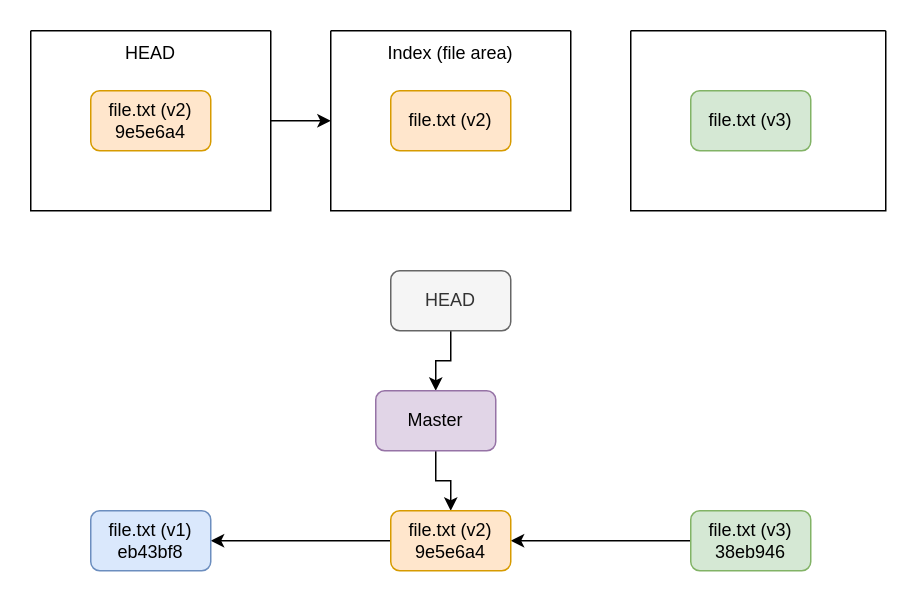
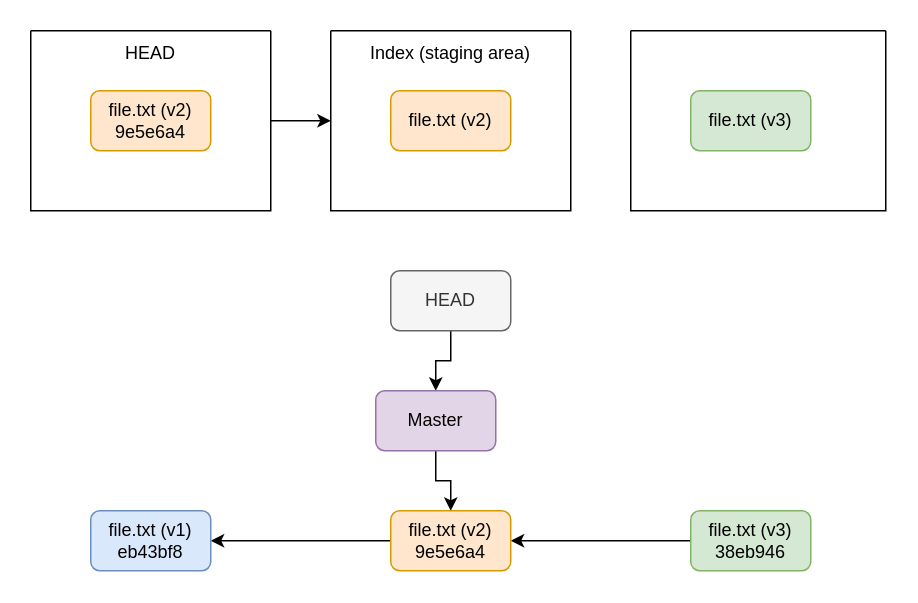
(451, 53) -> (451, 53)
